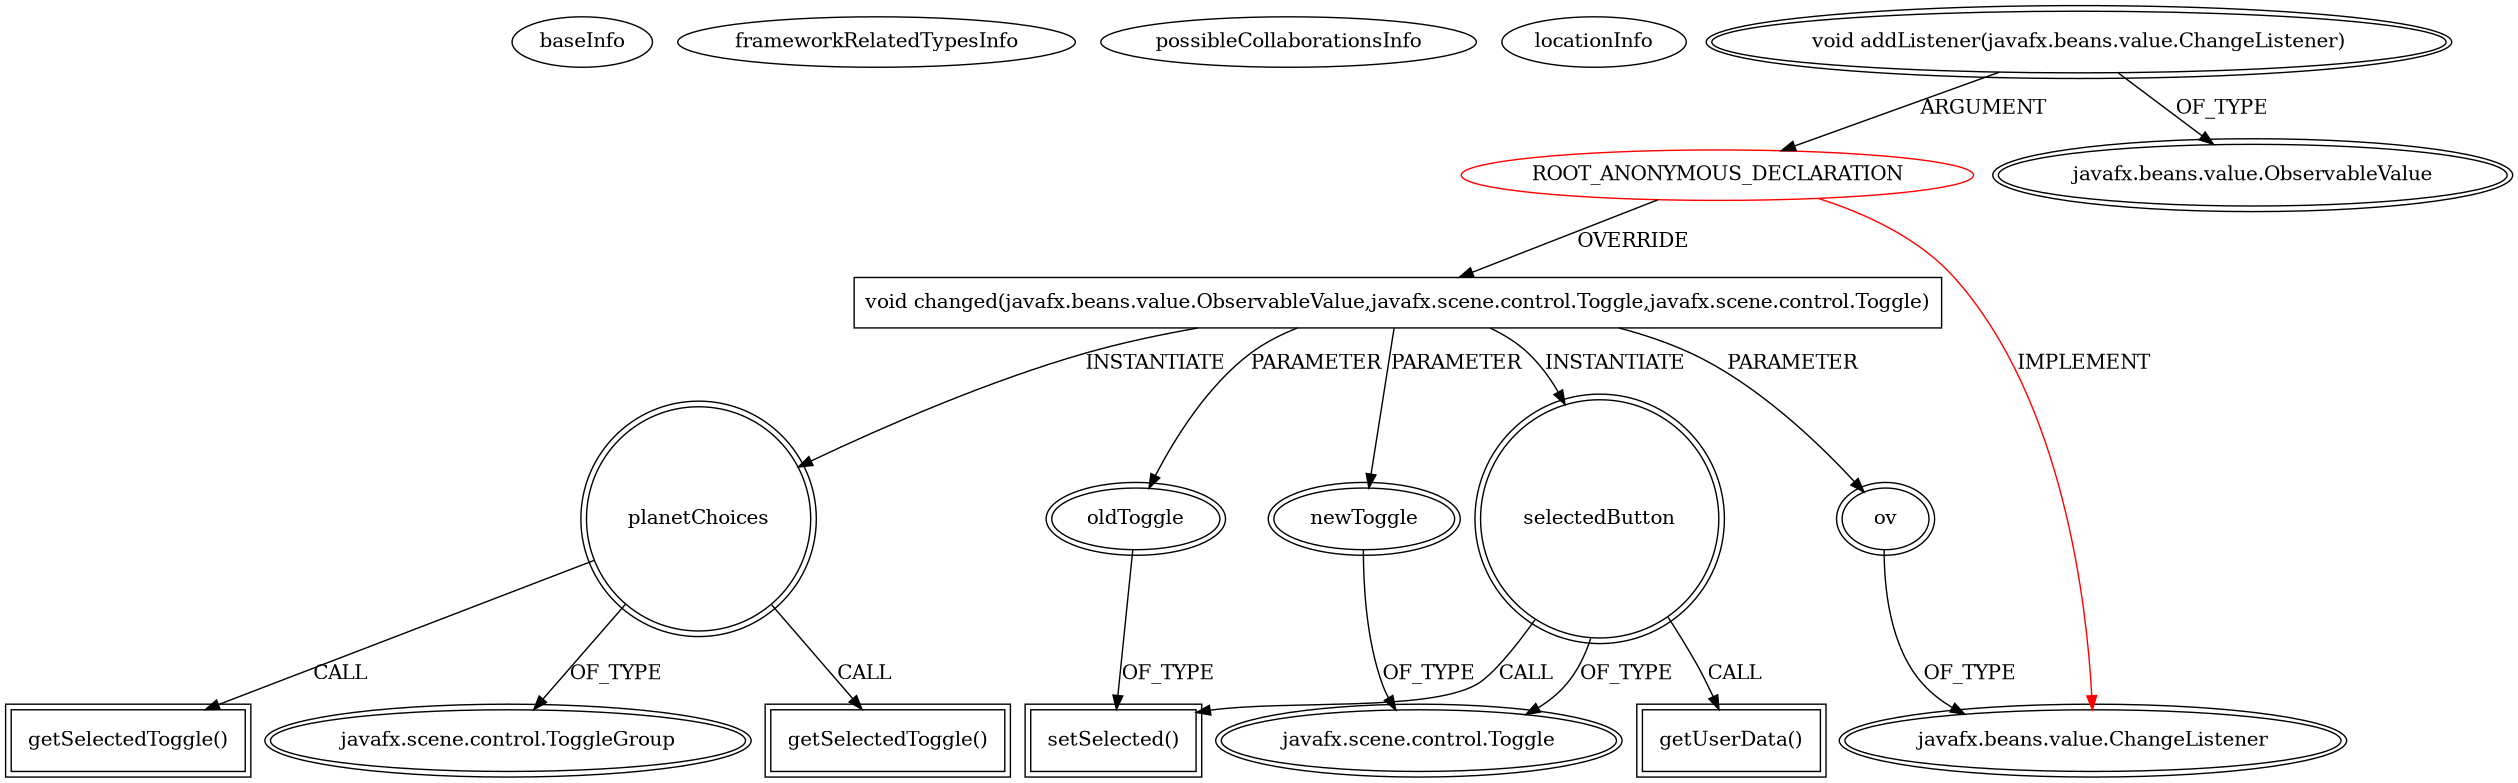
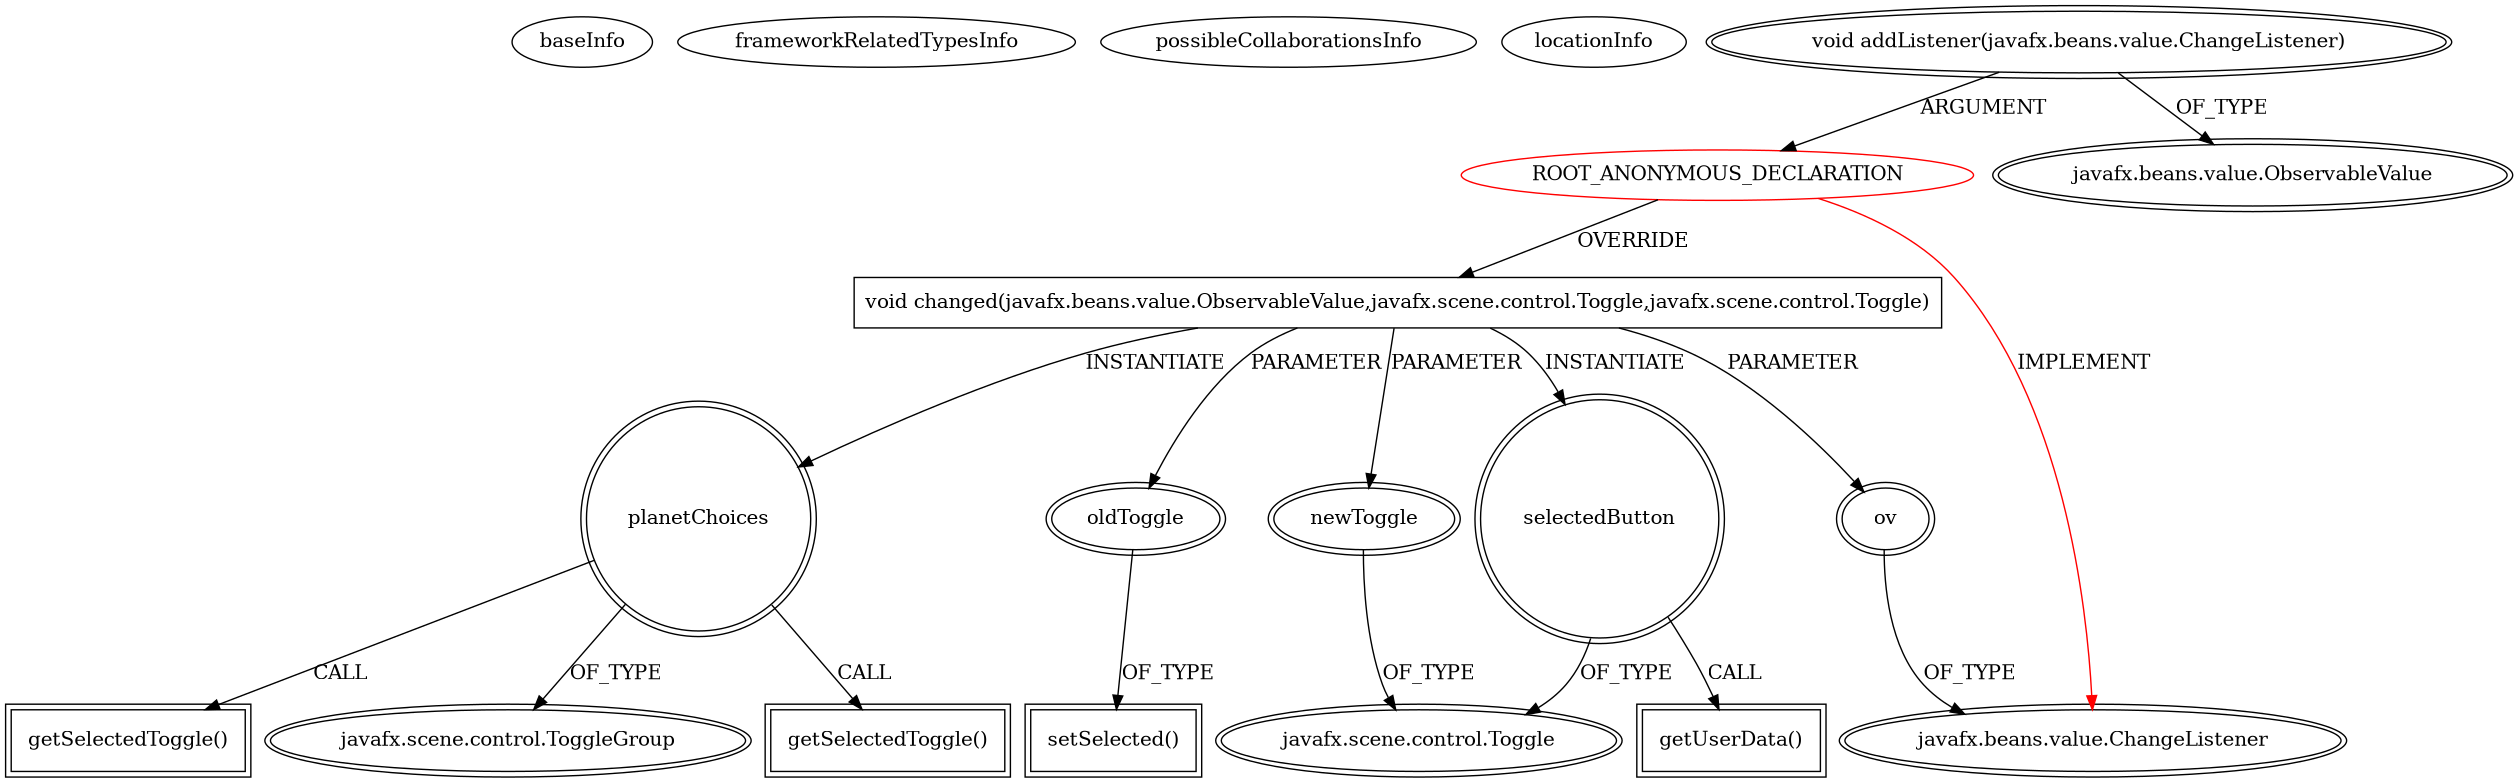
(1397, 701) -> none
